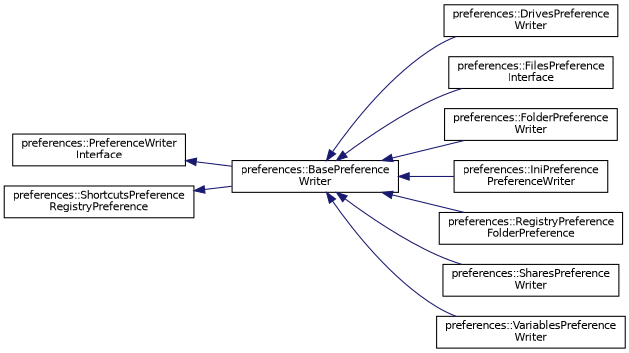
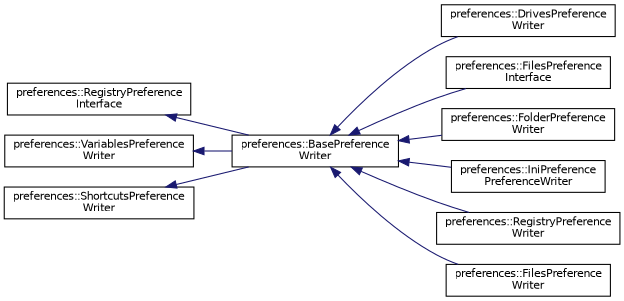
(99, 150) -> (99, 99)
(99, 202) -> (99, 203)
(531, 228) -> (528, 228)
(387, 267) -> (218, 151)
(531, 280) -> (528, 280)
